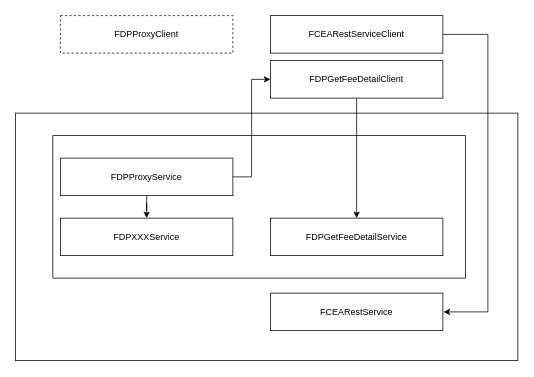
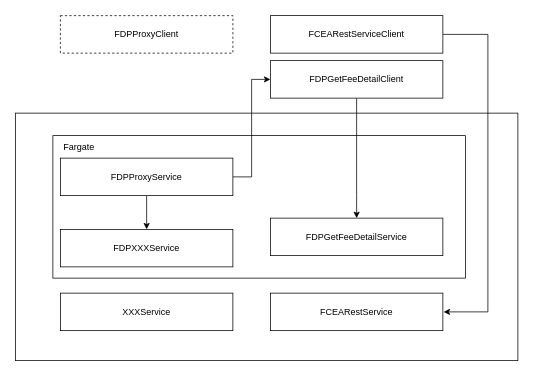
none -> (79, 147)
(147, 237) -> (147, 248)
none -> (147, 312)
